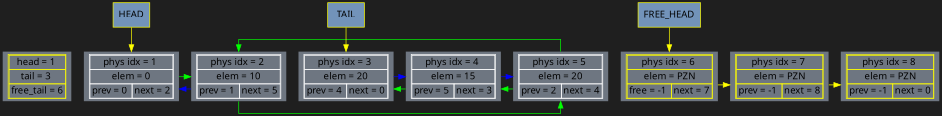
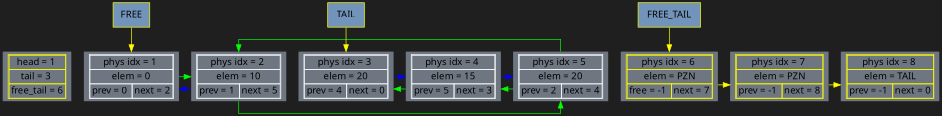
(131, 15) -> (131, 15)
(669, 15) -> (669, 15)
(890, 76) -> (890, 76)
